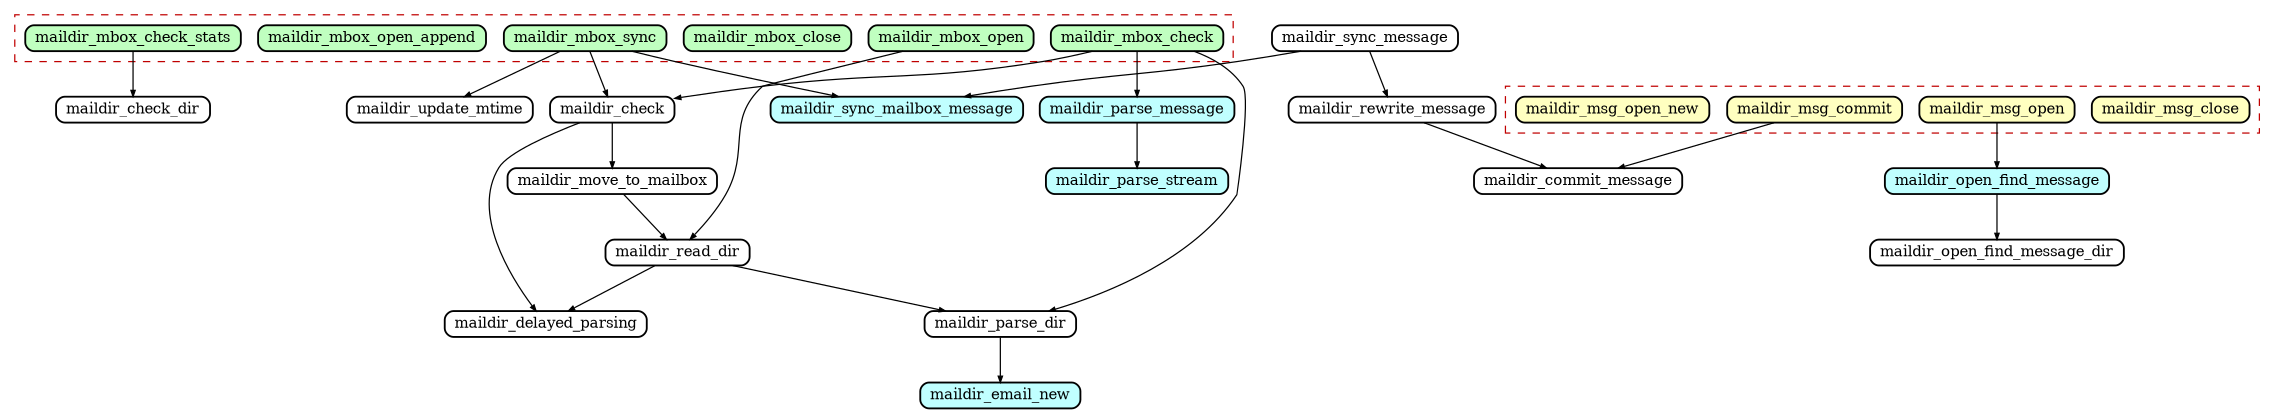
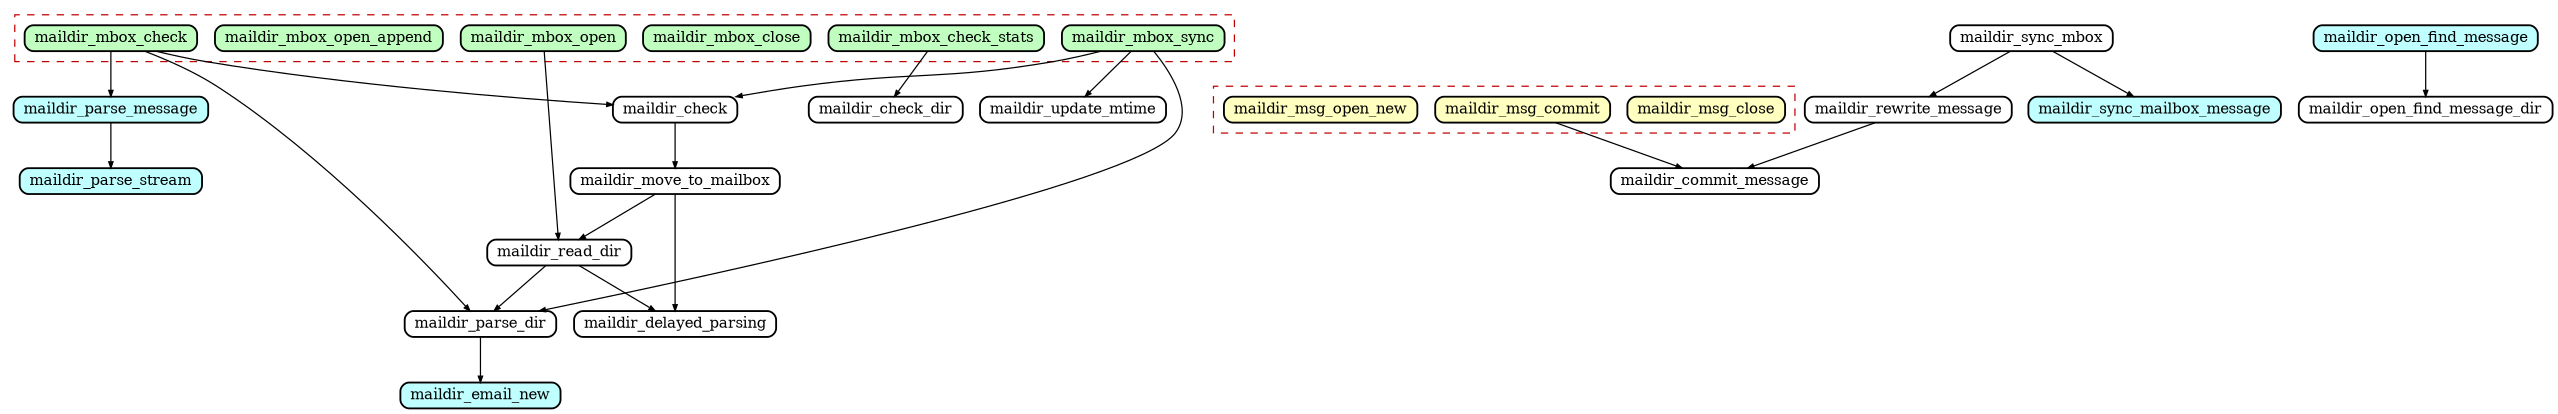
(1365, 38) -> (2031, 38)
(732, 74) -> (910, 227)
(1997, 110) -> none
(490, 194) -> (675, 249)
